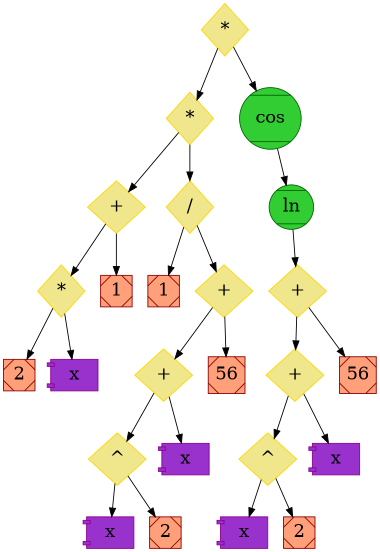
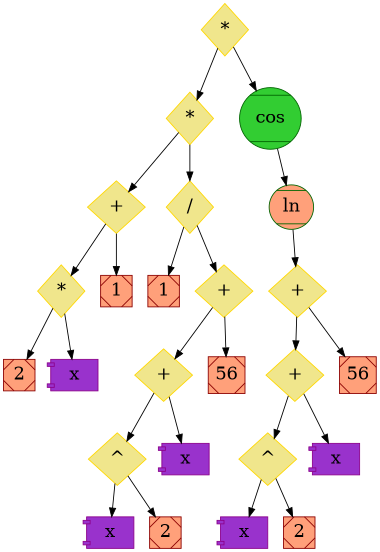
(291, 207) -> (291, 207)
